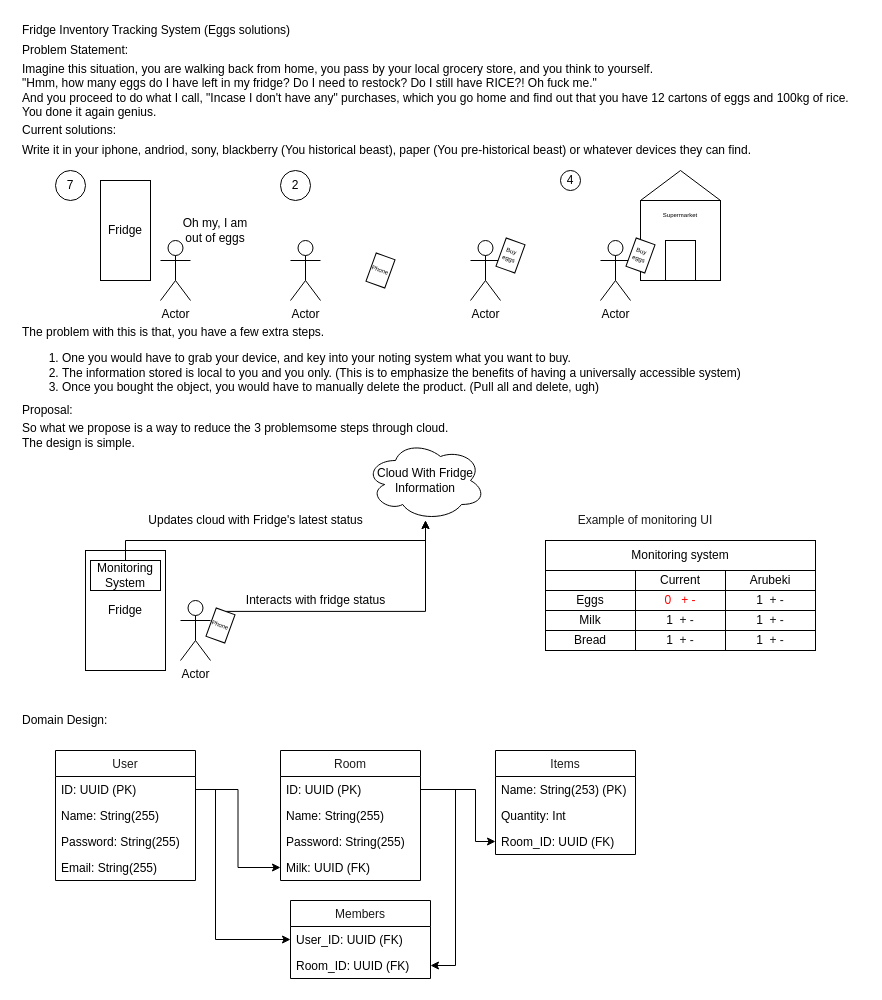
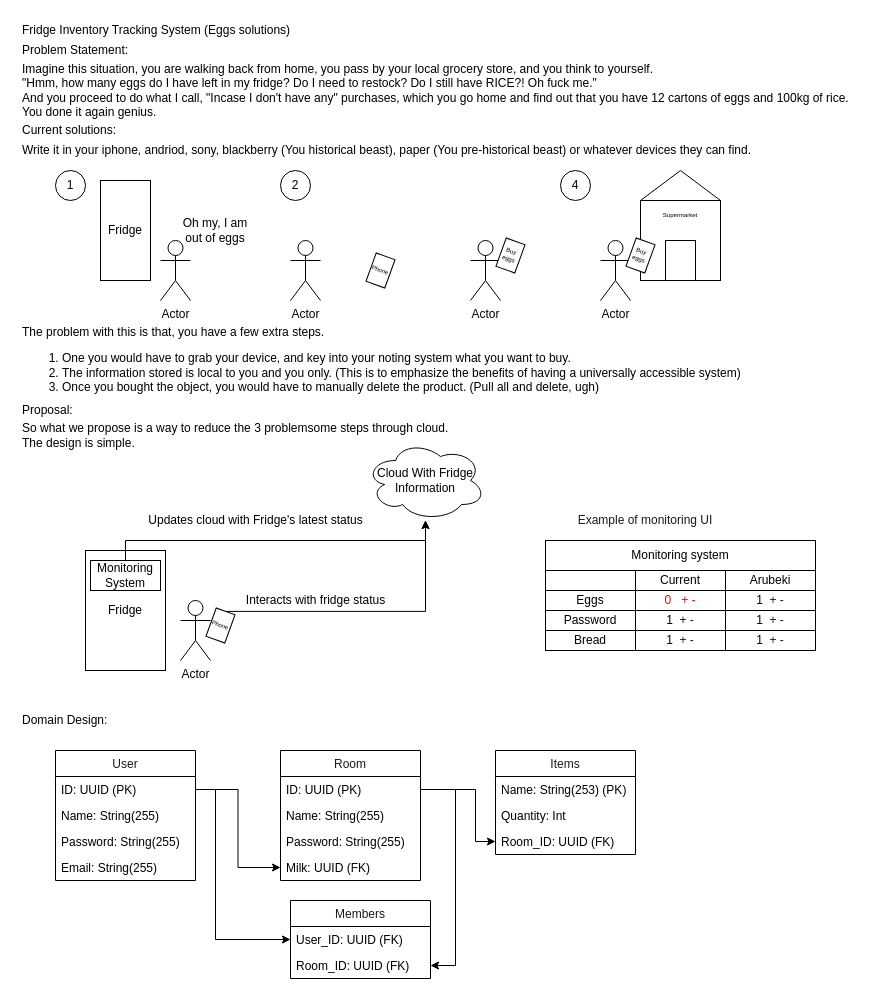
(571, 181) -> (576, 186)
(71, 186) -> (71, 186)
(591, 621) -> (591, 621)
